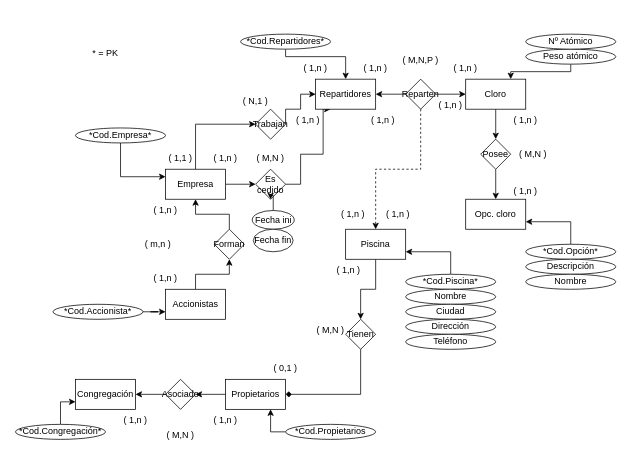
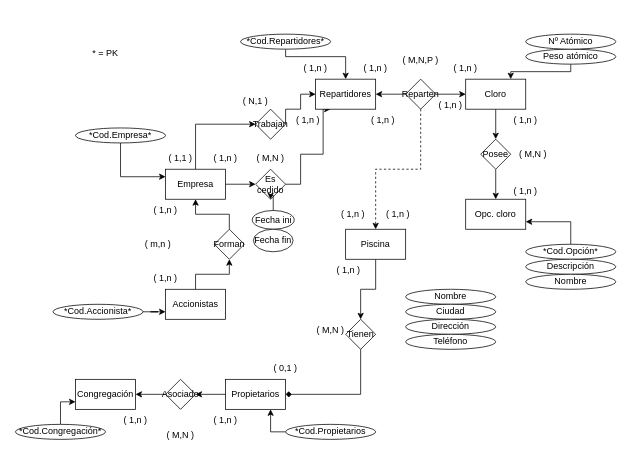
(441, 252) -> none
(450, 282) -> none
